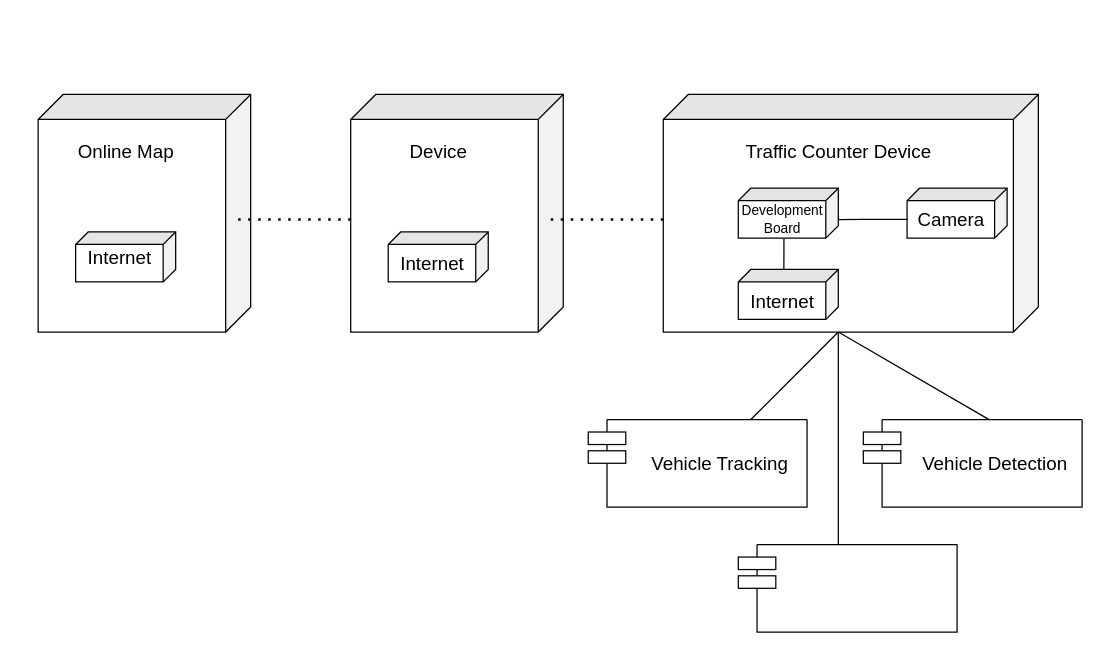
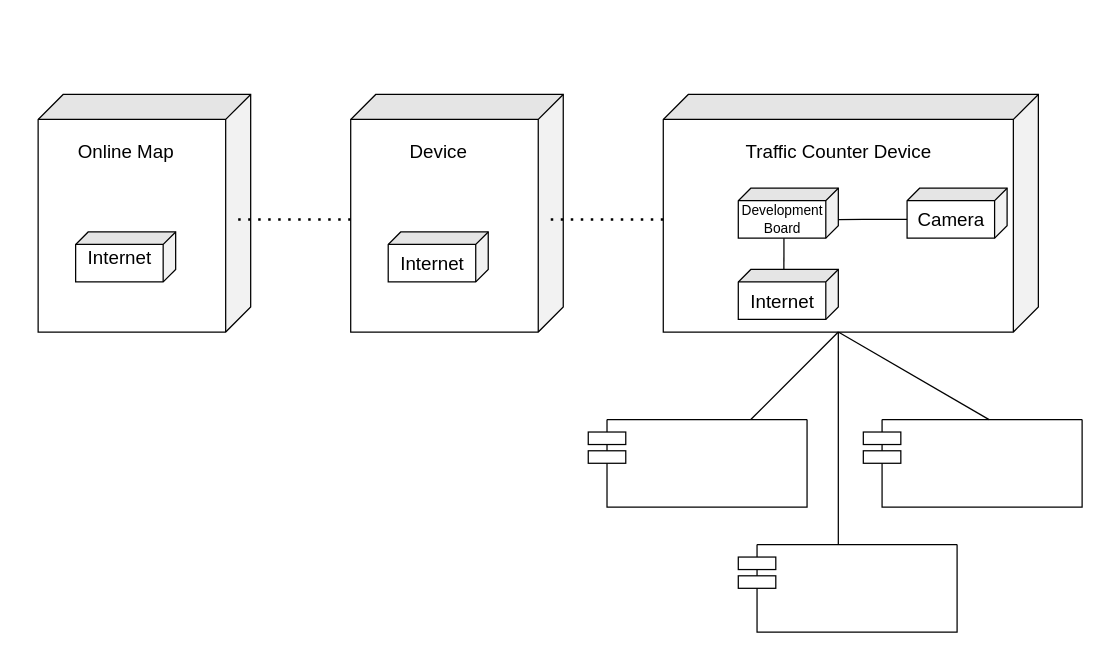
(719, 463) -> none
(994, 463) -> none
